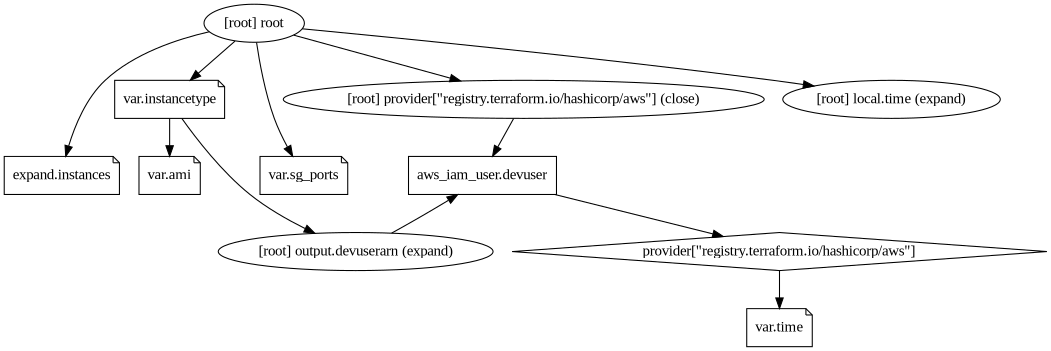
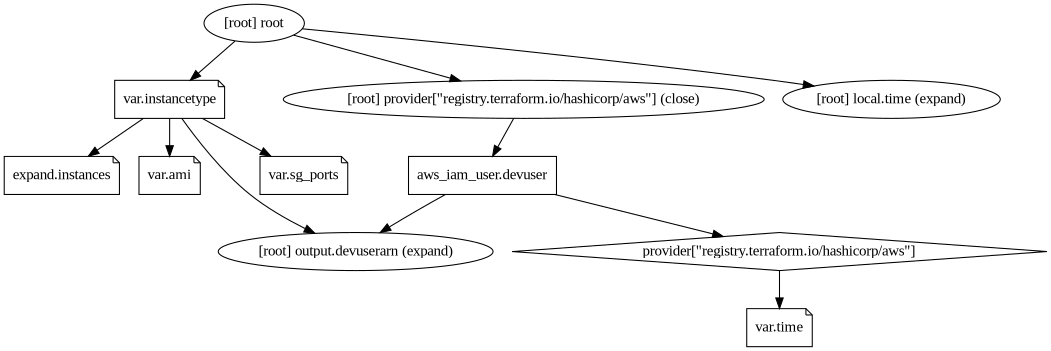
(121, 68) -> (120, 134)
(267, 96) -> (232, 135)
(420, 217) -> (417, 211)
